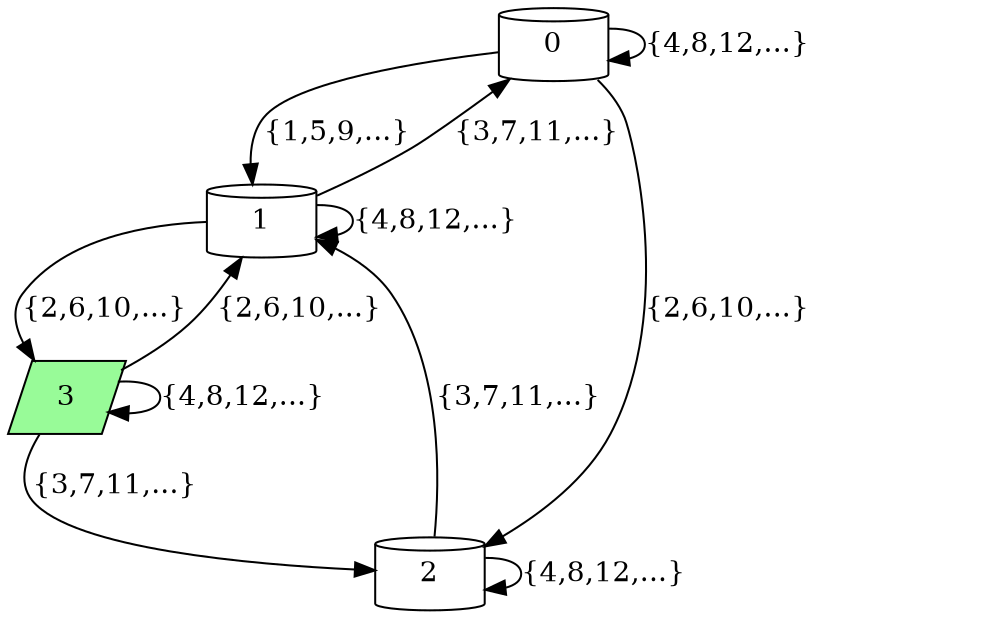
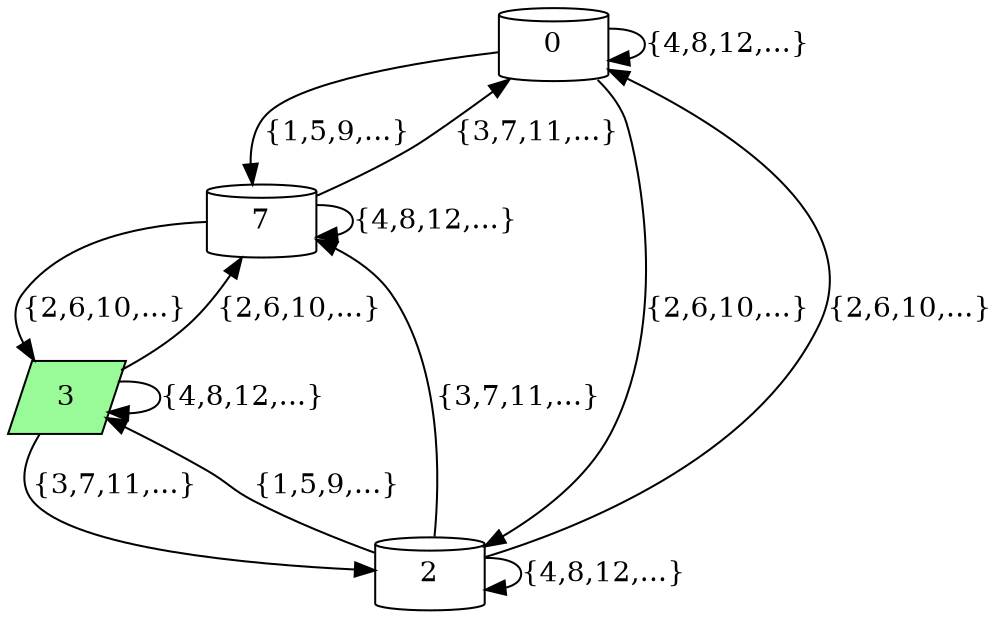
(262, 221) -> (262, 221)
none -> (800, 356)
none -> (246, 497)
